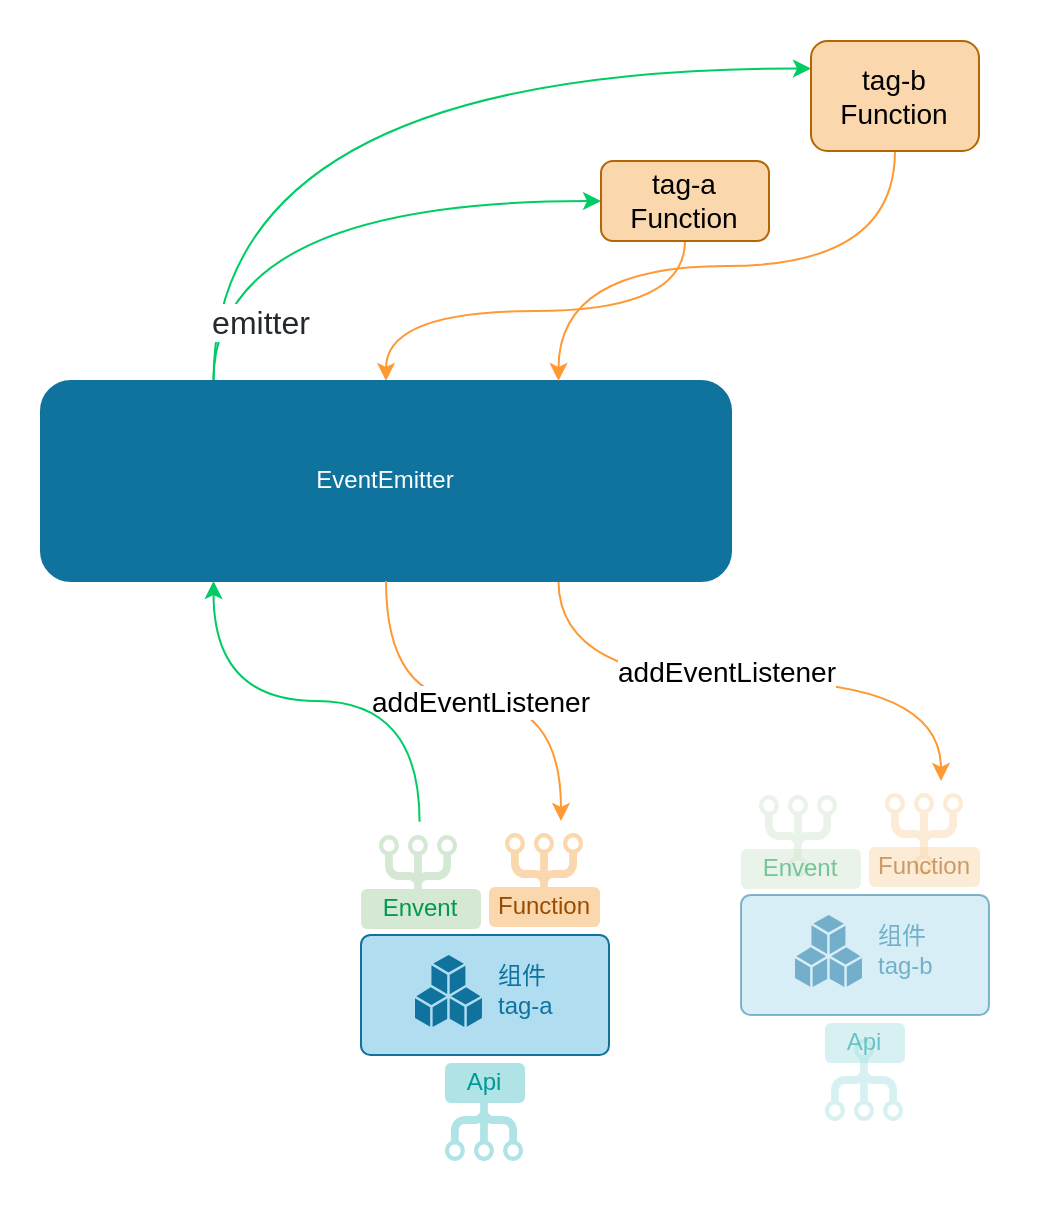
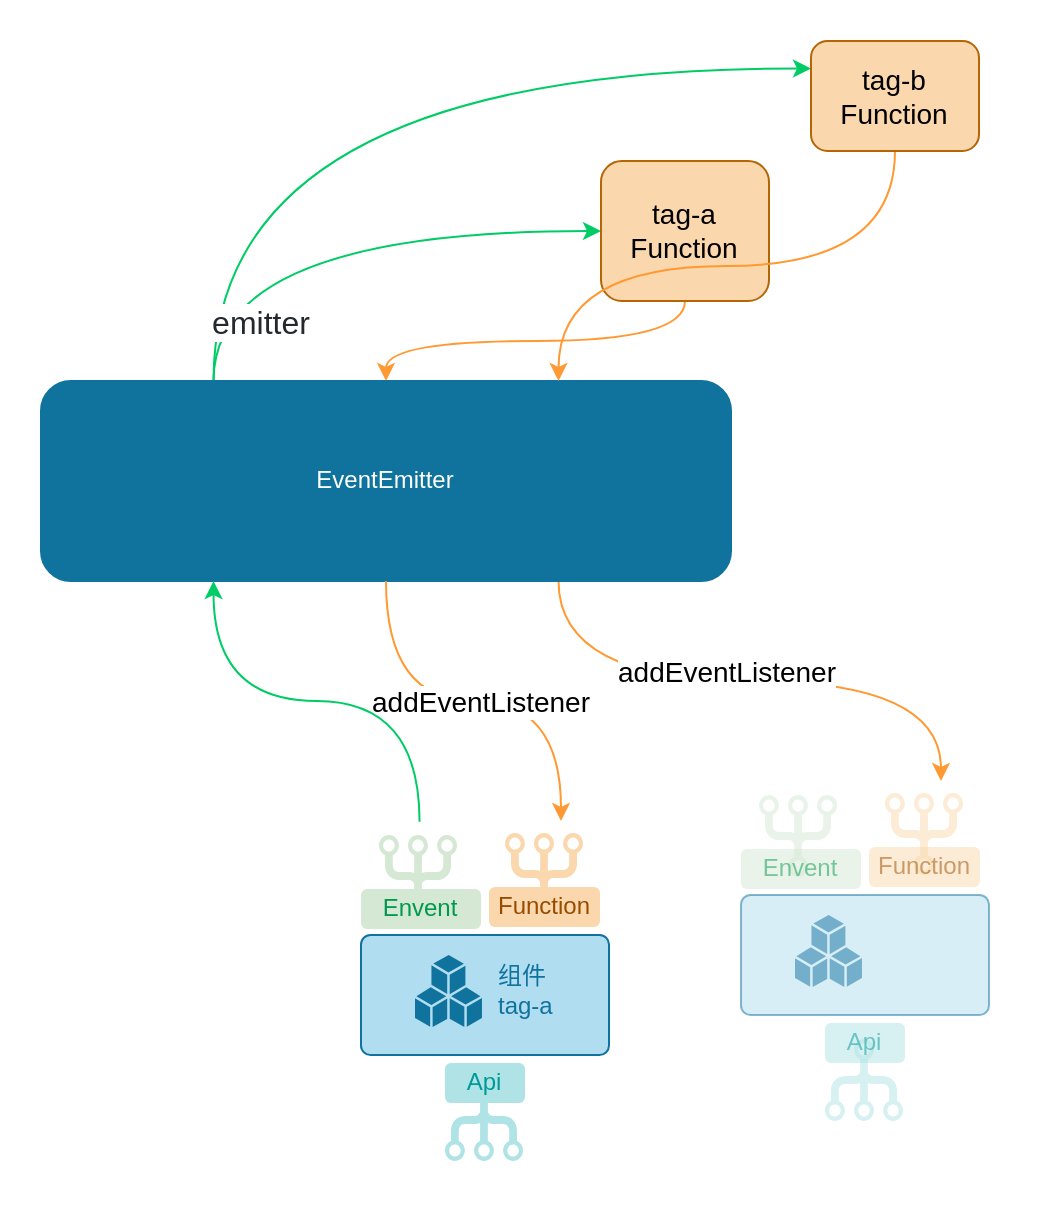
(685, 201) -> (685, 231)
(918, 951) -> none
